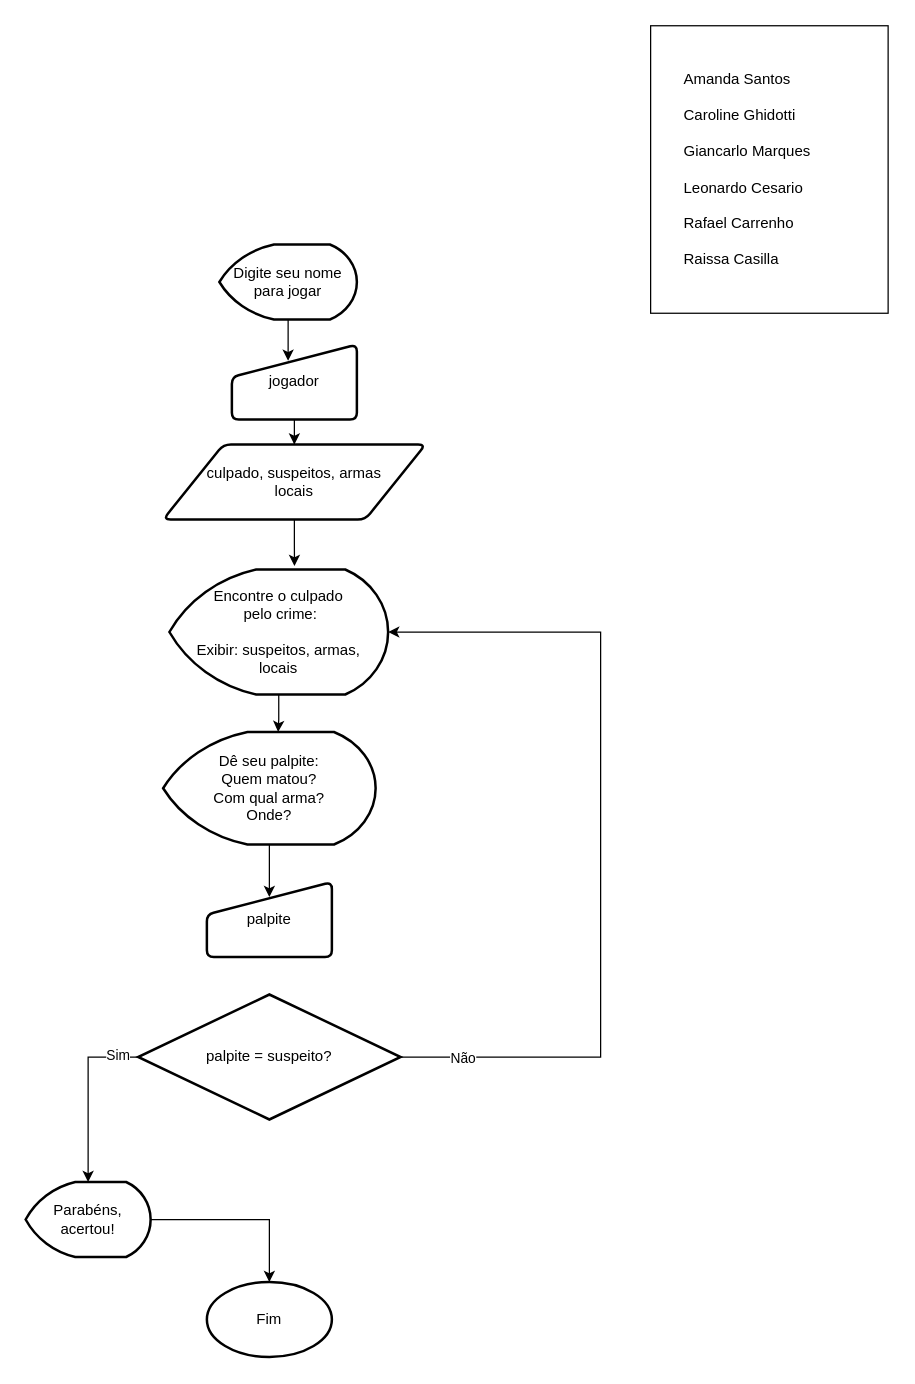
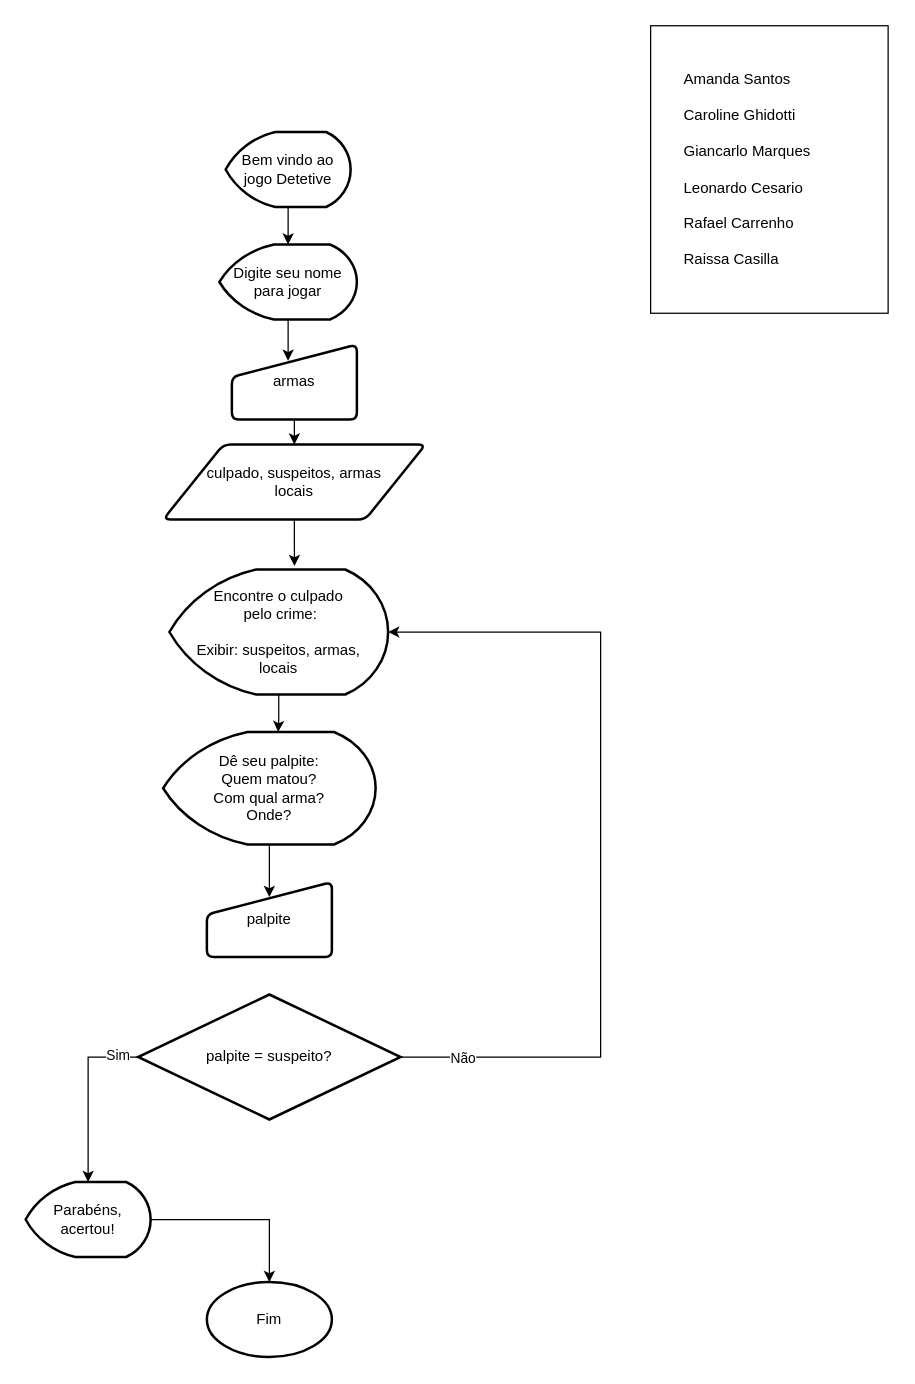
none -> (288, 169)
none -> (288, 230)
(294, 382) -> (294, 382)
